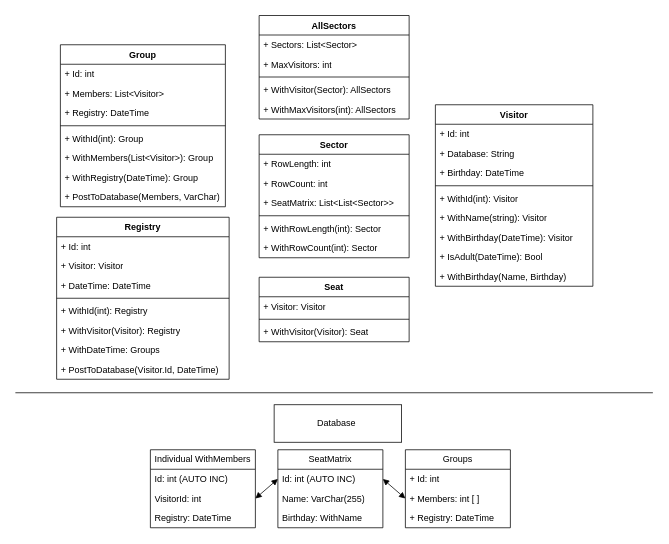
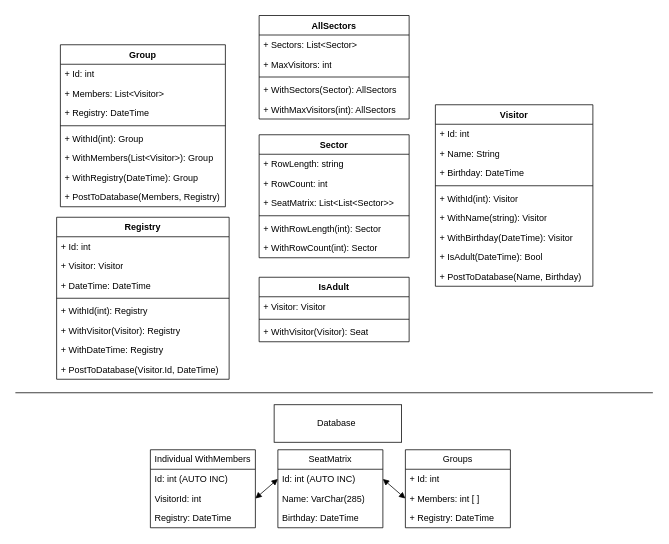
(335, 96) -> (335, 96)
(481, 154) -> (470, 154)
(299, 165) -> (307, 165)
(144, 203) -> (144, 203)
(508, 277) -> (515, 283)
(334, 288) -> (334, 288)
(112, 351) -> (116, 351)
(325, 499) -> (325, 499)
(323, 519) -> (323, 519)
